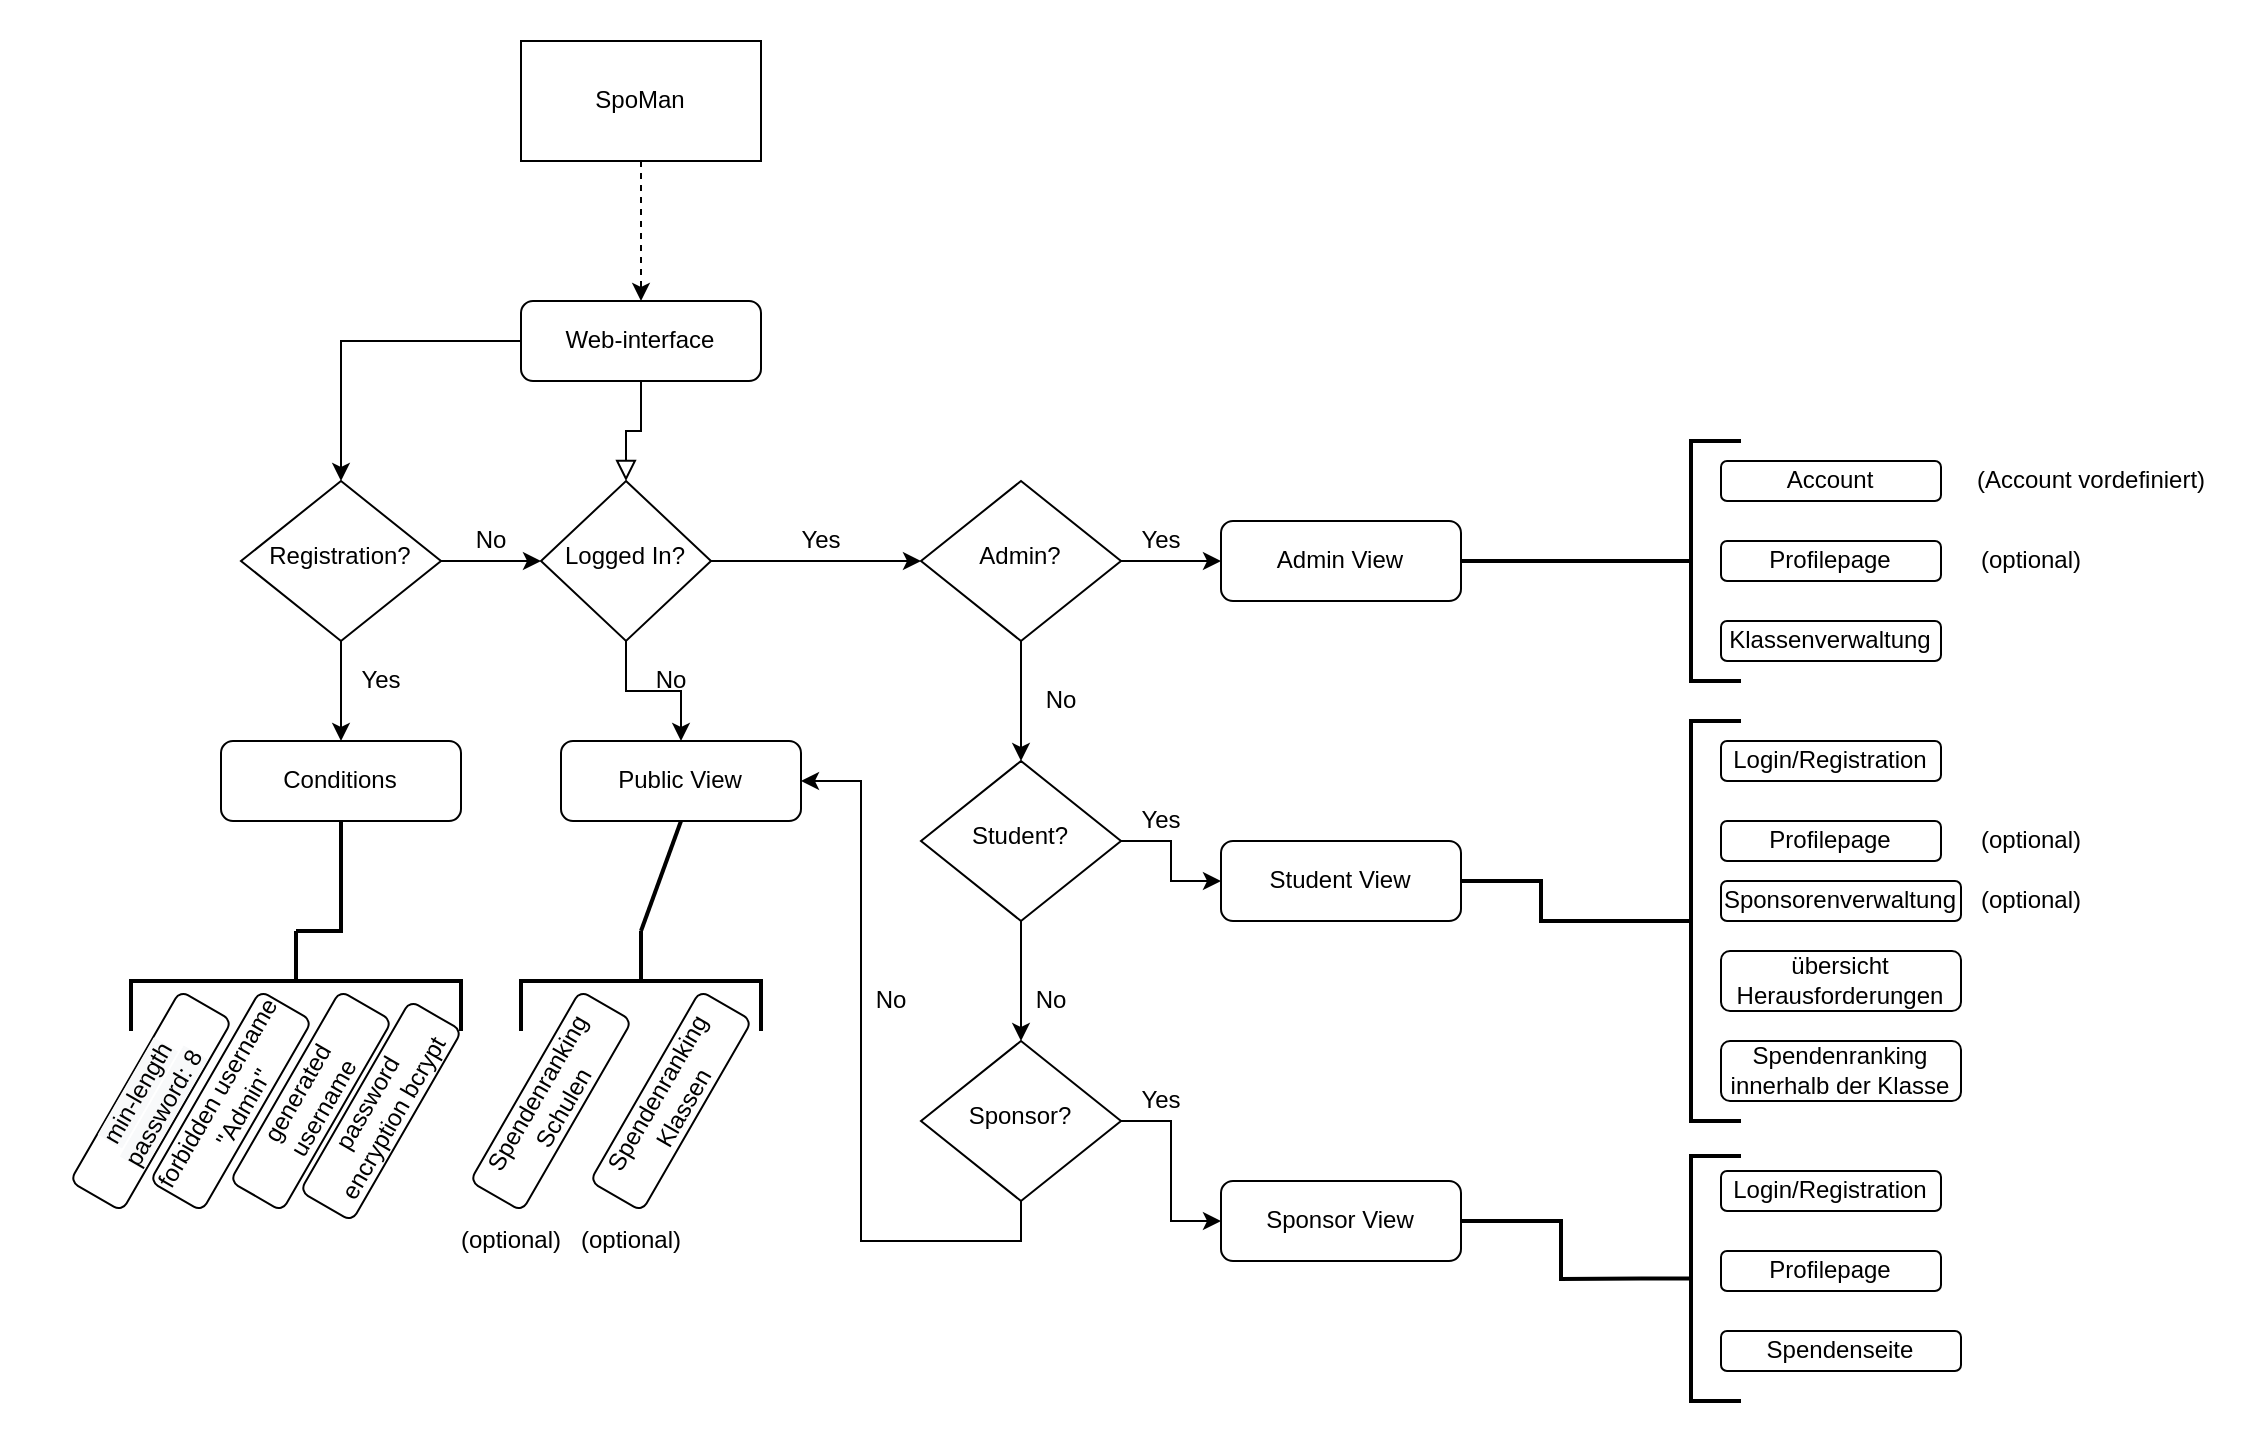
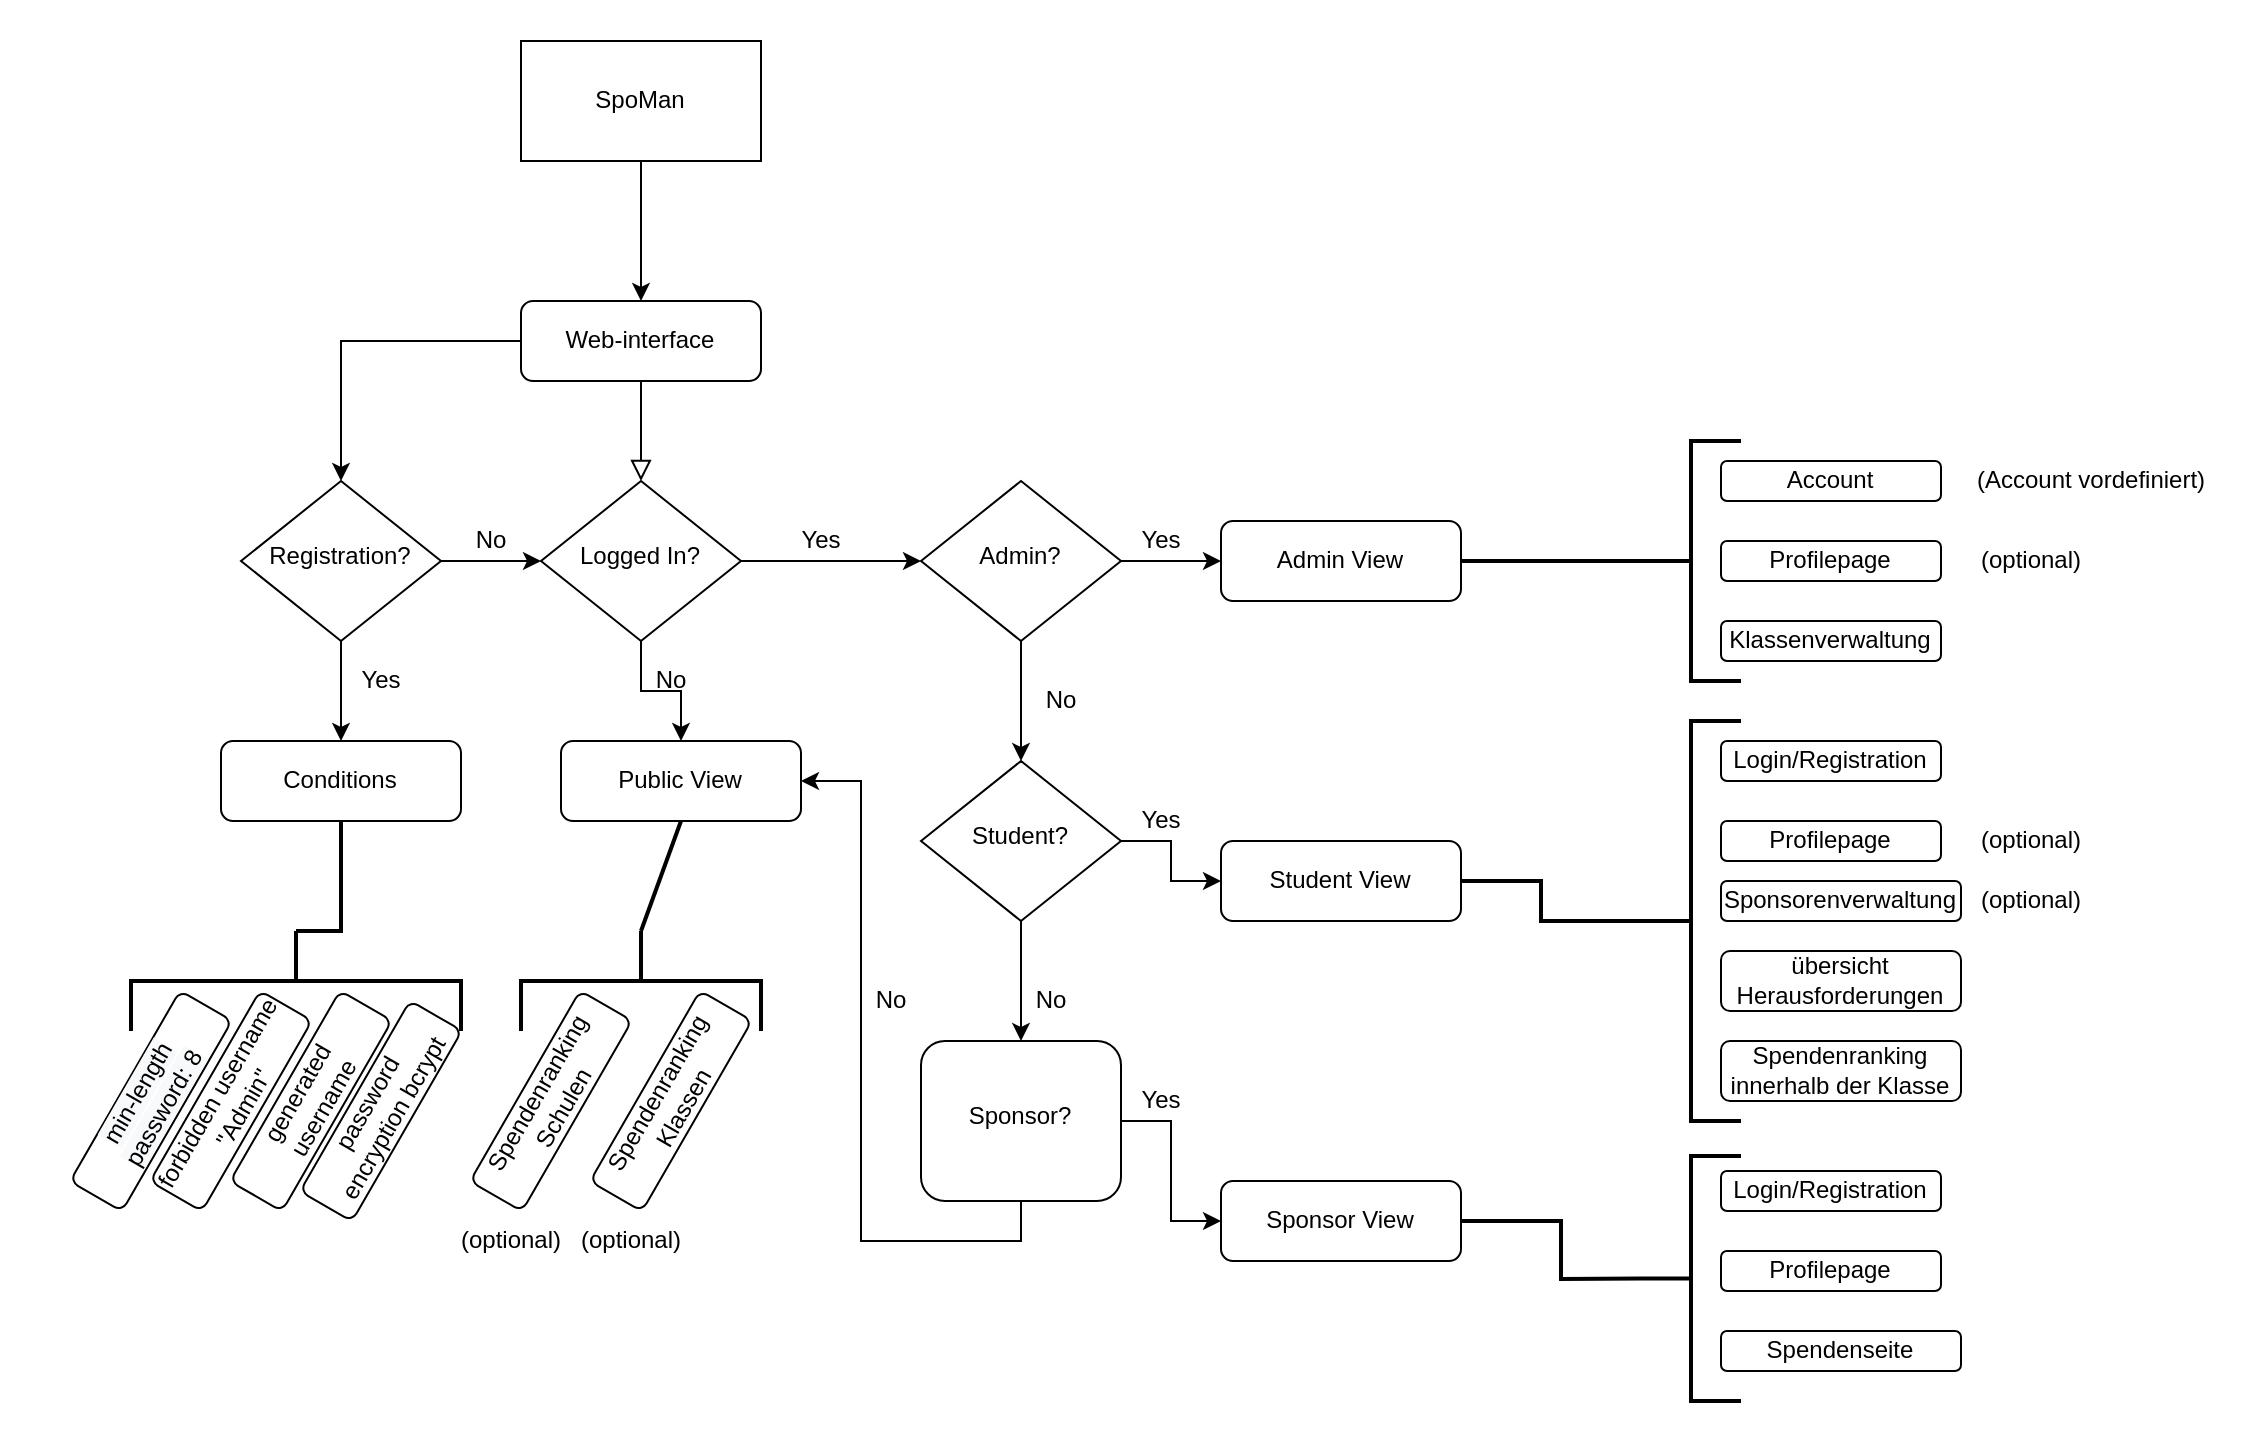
(641, 222) -> (641, 222)
(626, 561) -> (641, 561)
(1021, 1121) -> (1021, 1121)
